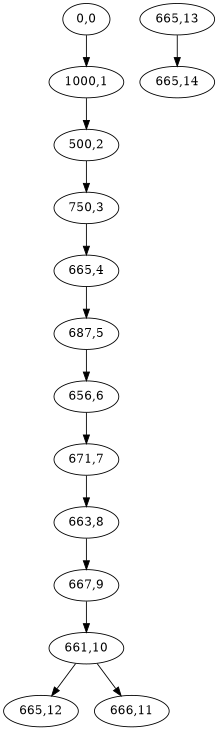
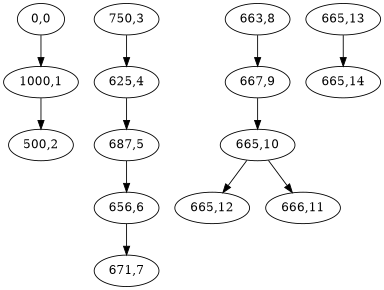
(86, 172) -> none
(86, 271) -> (127, 82)
(86, 487) -> none
(86, 648) -> (258, 145)
